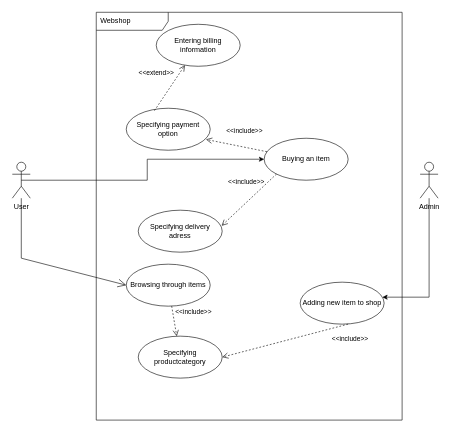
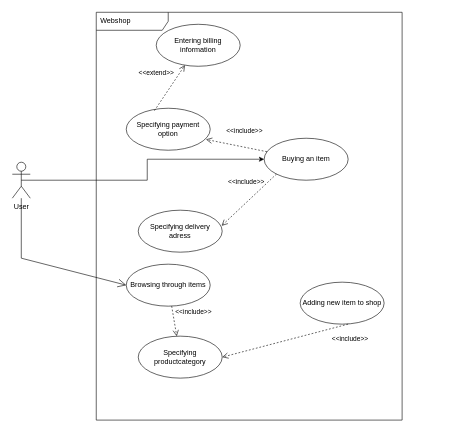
(429, 180) -> none
(429, 206) -> none
